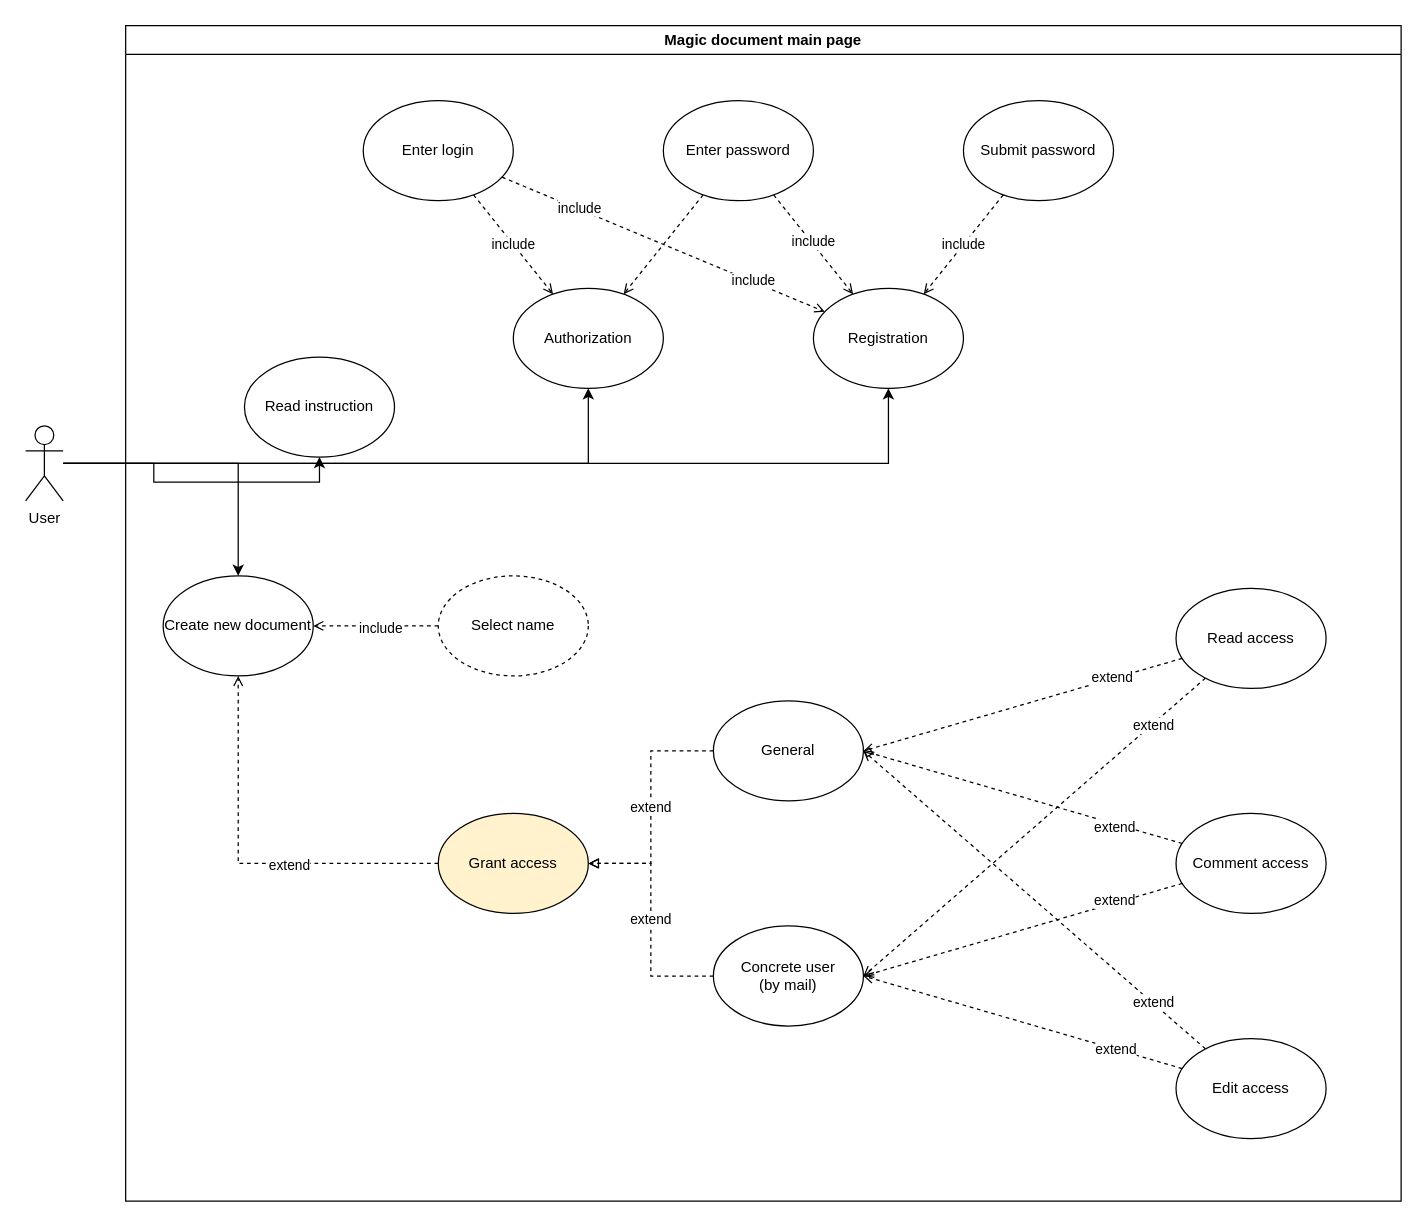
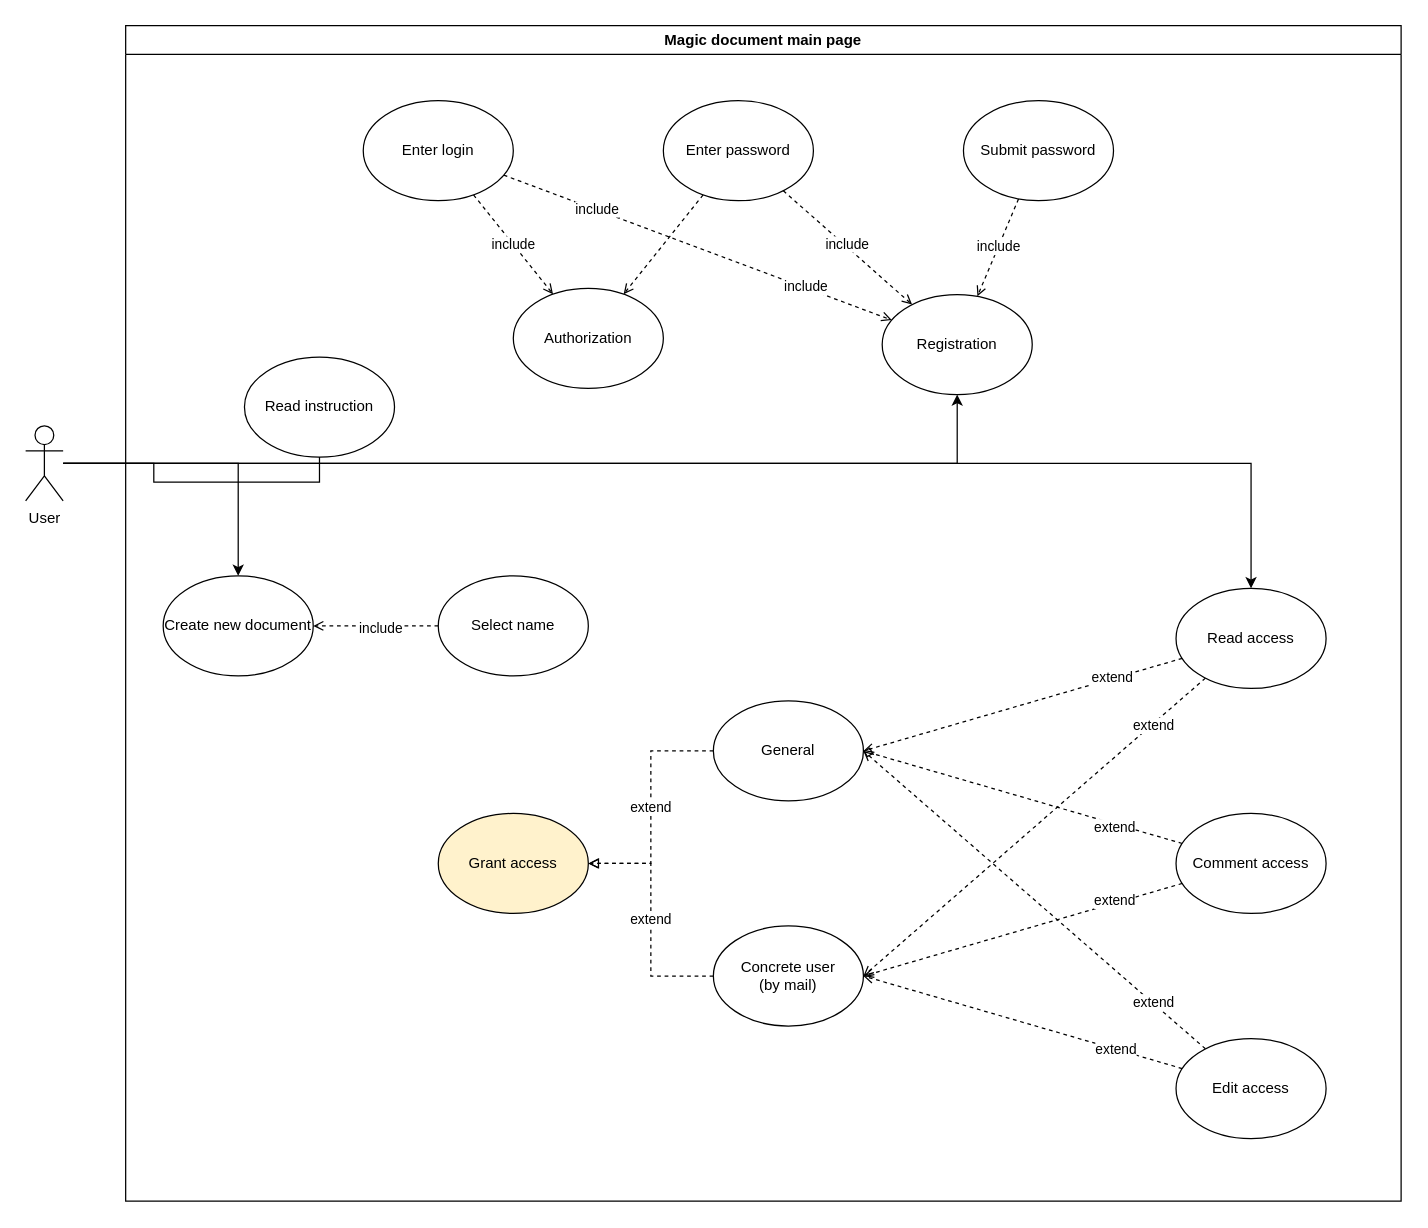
(888, 338) -> (957, 344)
(588, 429) -> (1163, 463)
(319, 467) -> (319, 461)
(513, 626) -> (513, 626)
(246, 863) -> none
